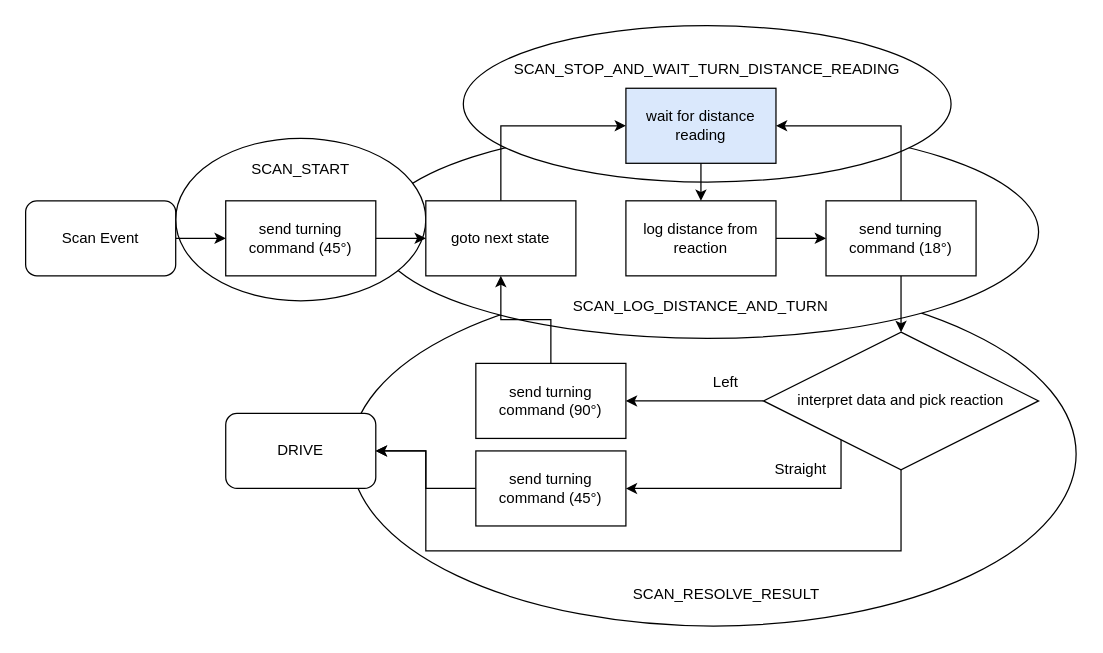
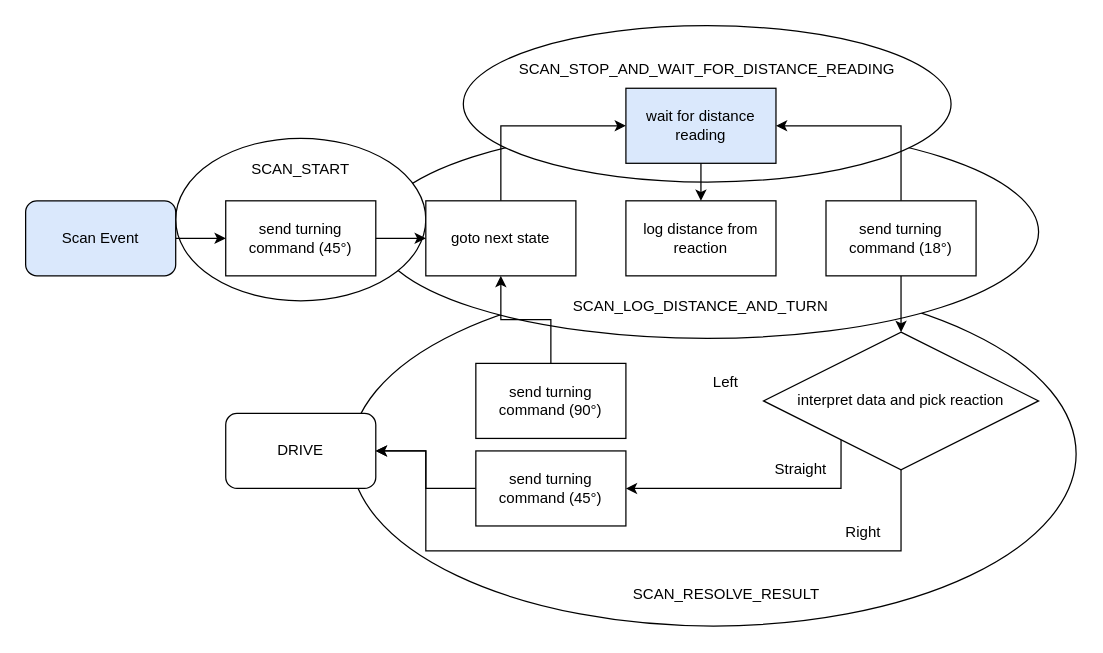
(707, 69) -> (707, 69)
(101, 238) -> (101, 238)
(797, 238) -> none
(699, 401) -> none
none -> (863, 532)
